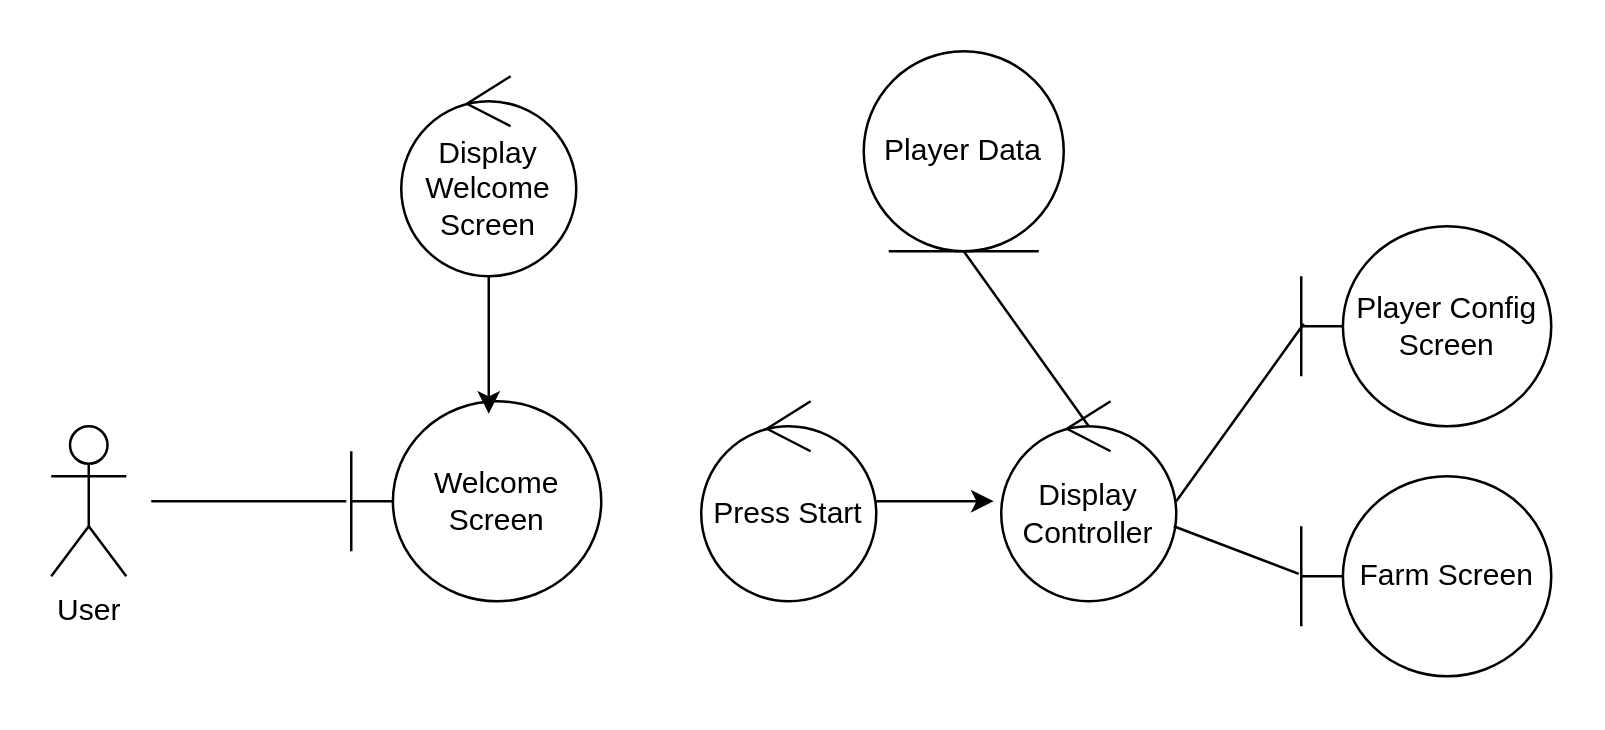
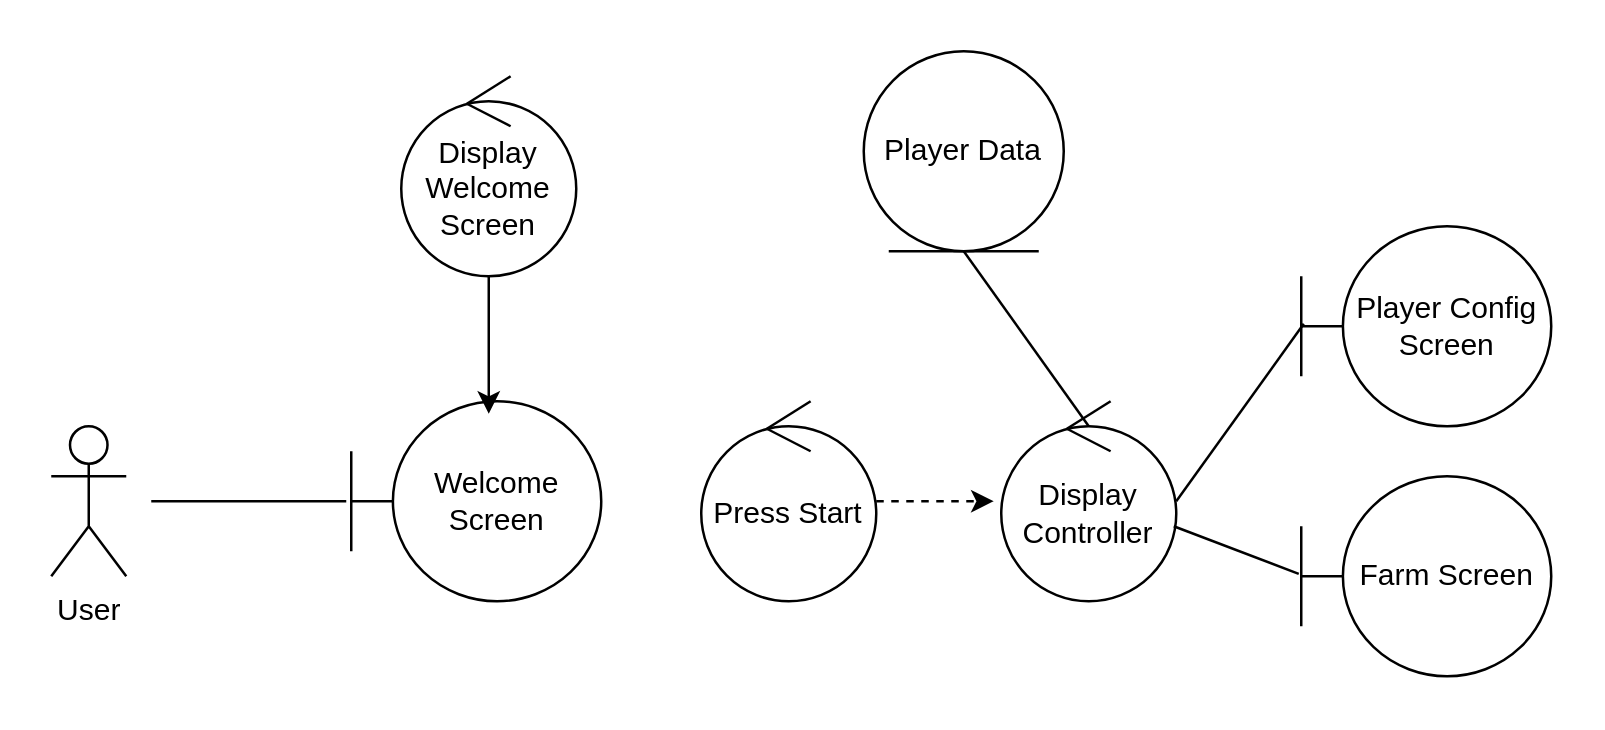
(930, 501) -> (930, 501)
